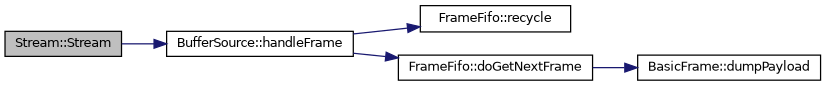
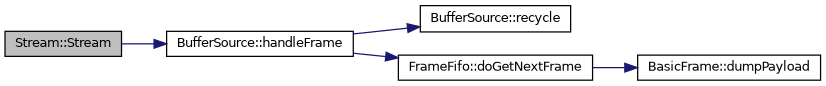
(495, 19) -> (495, 19)
